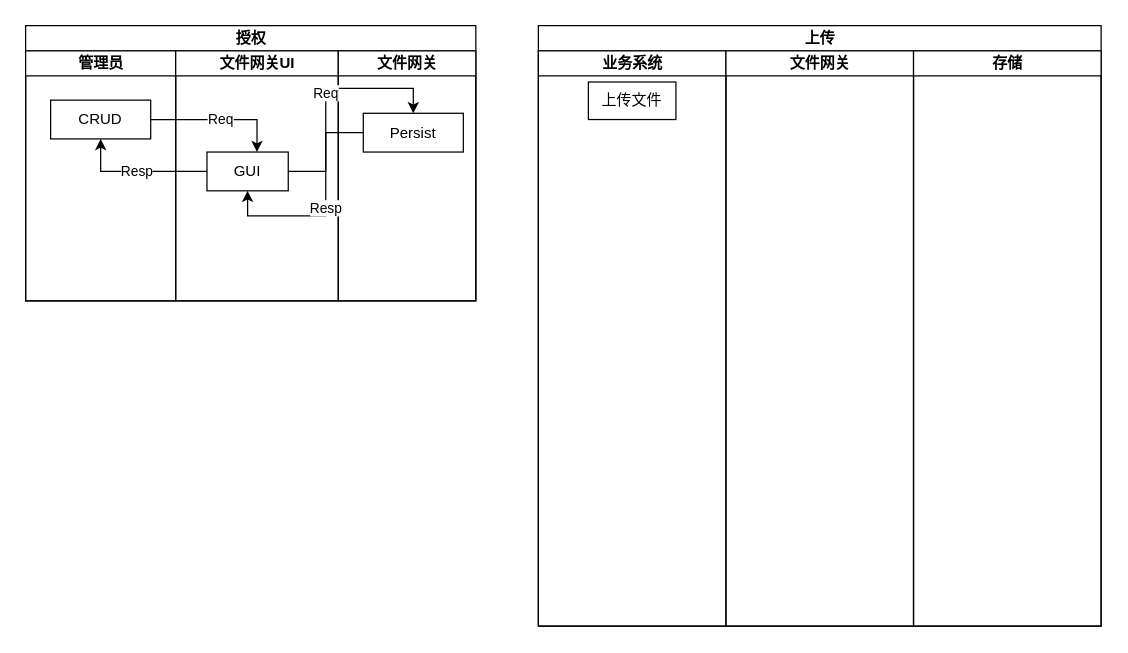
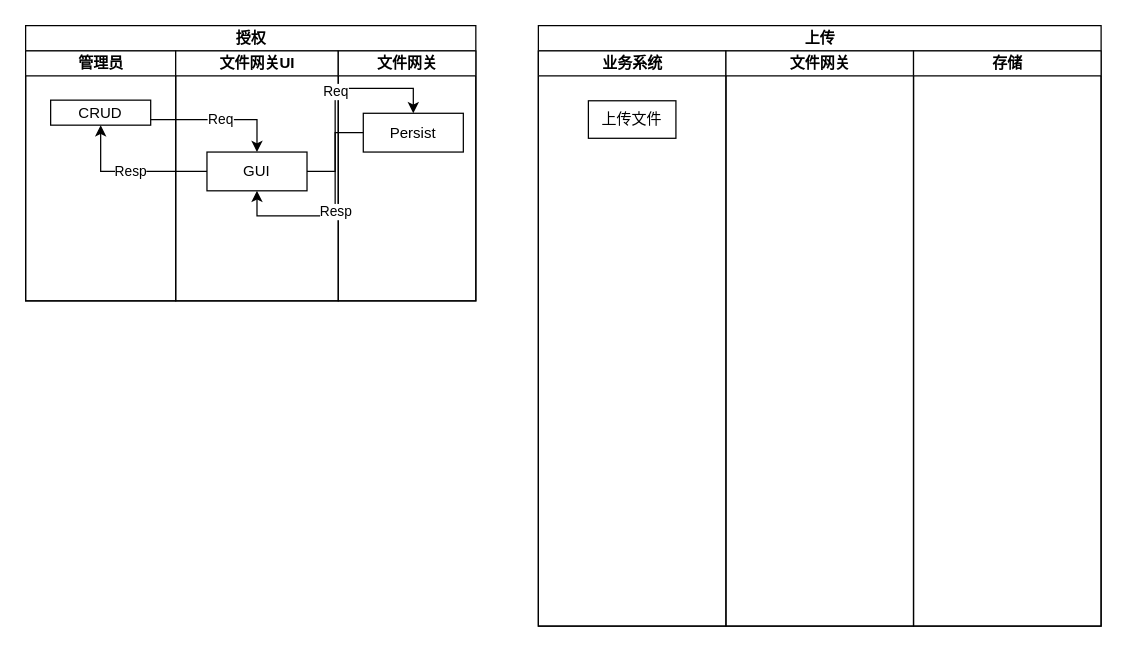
(632, 101) -> (632, 119)
(101, 119) -> (101, 113)
(248, 171) -> (257, 171)
